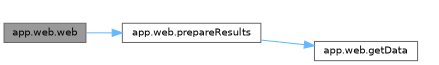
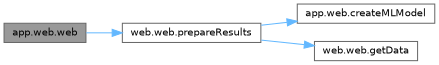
none -> (366, 14)
(192, 33) -> (192, 33)
(366, 51) -> (366, 51)
